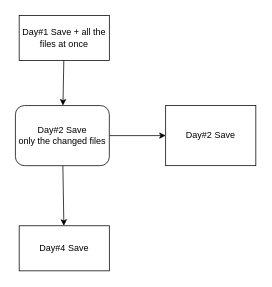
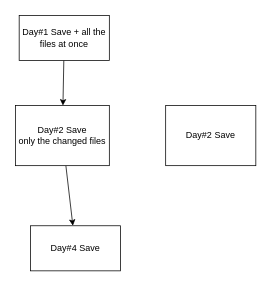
(62, 135) -> (62, 135)
(134, 135) -> none
(64, 248) -> (75, 248)
